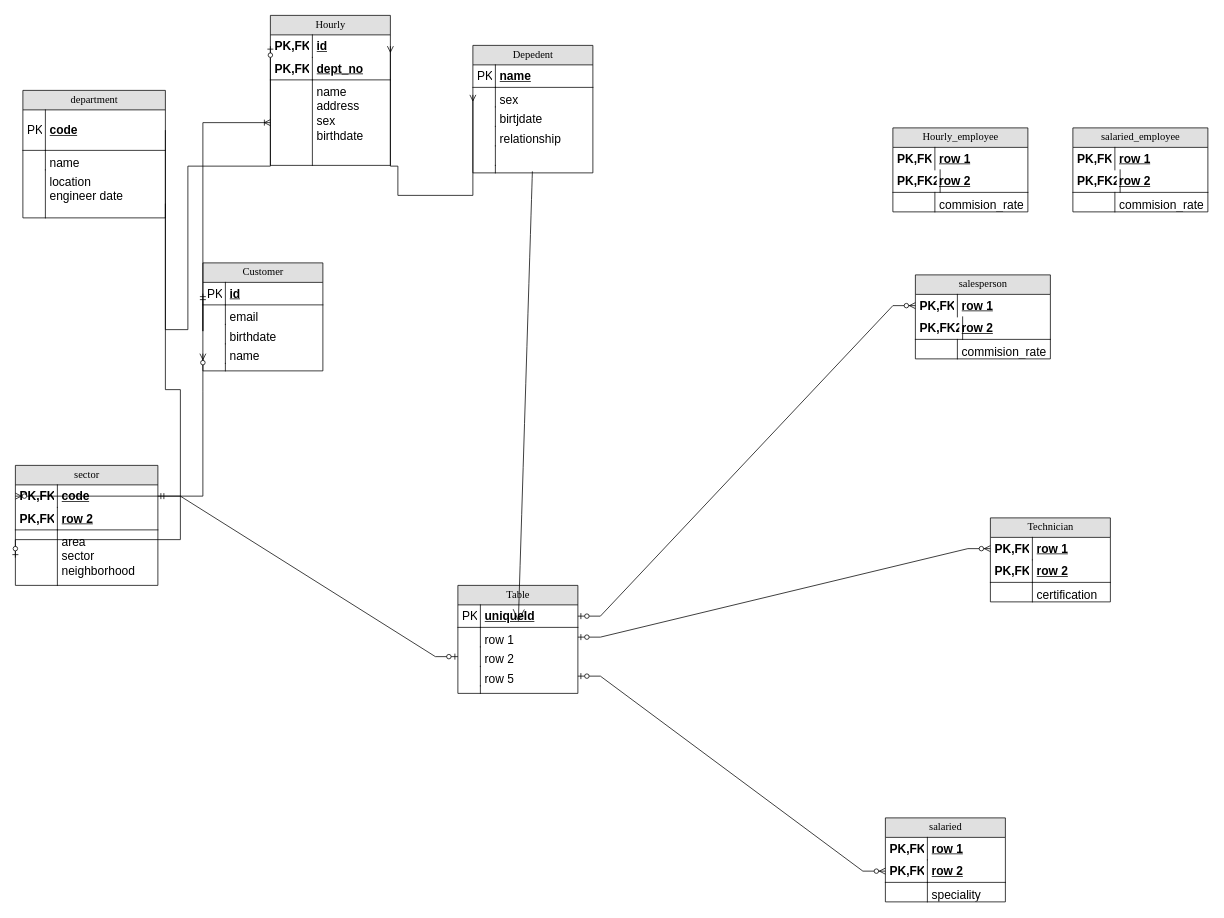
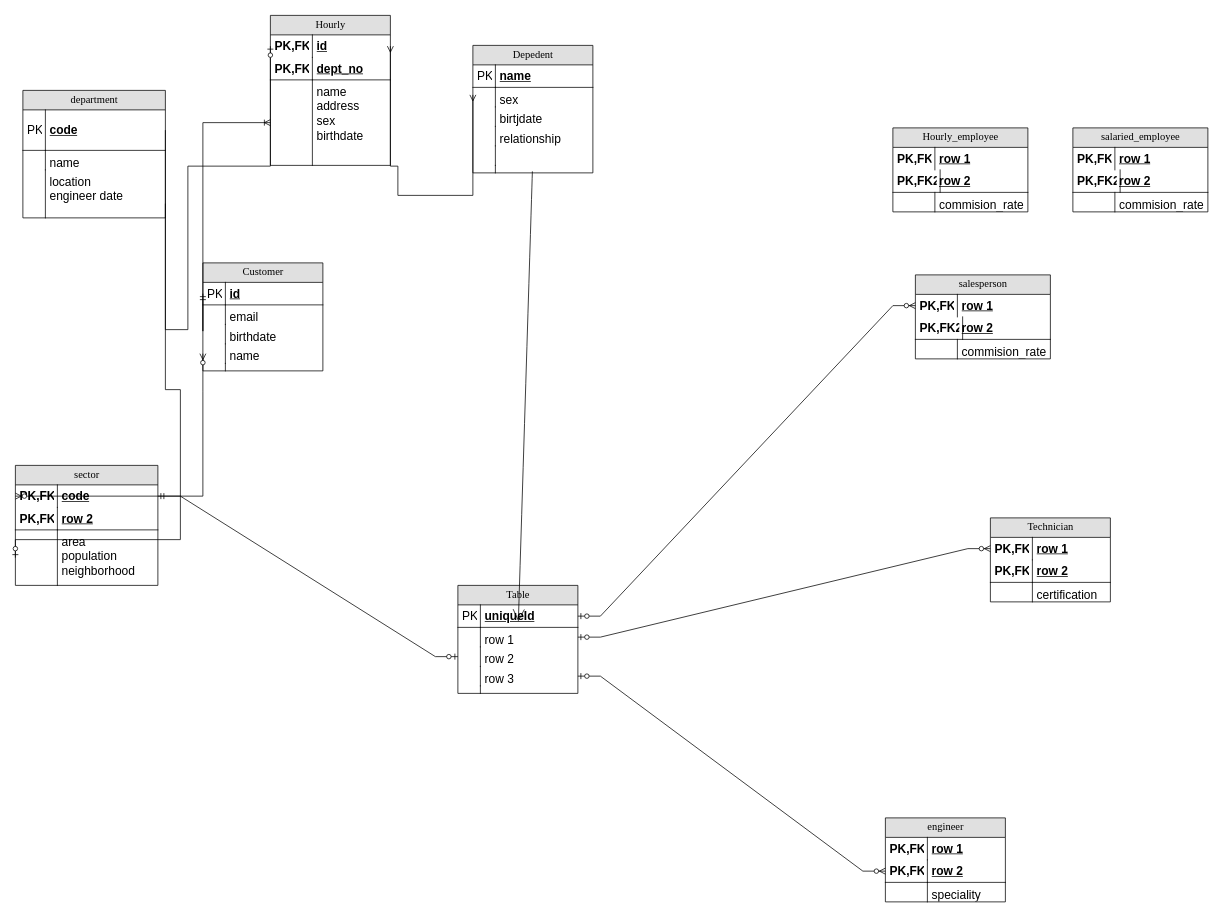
(101, 557) -> (101, 557)
(500, 679) -> (500, 679)
(946, 828) -> (946, 828)
